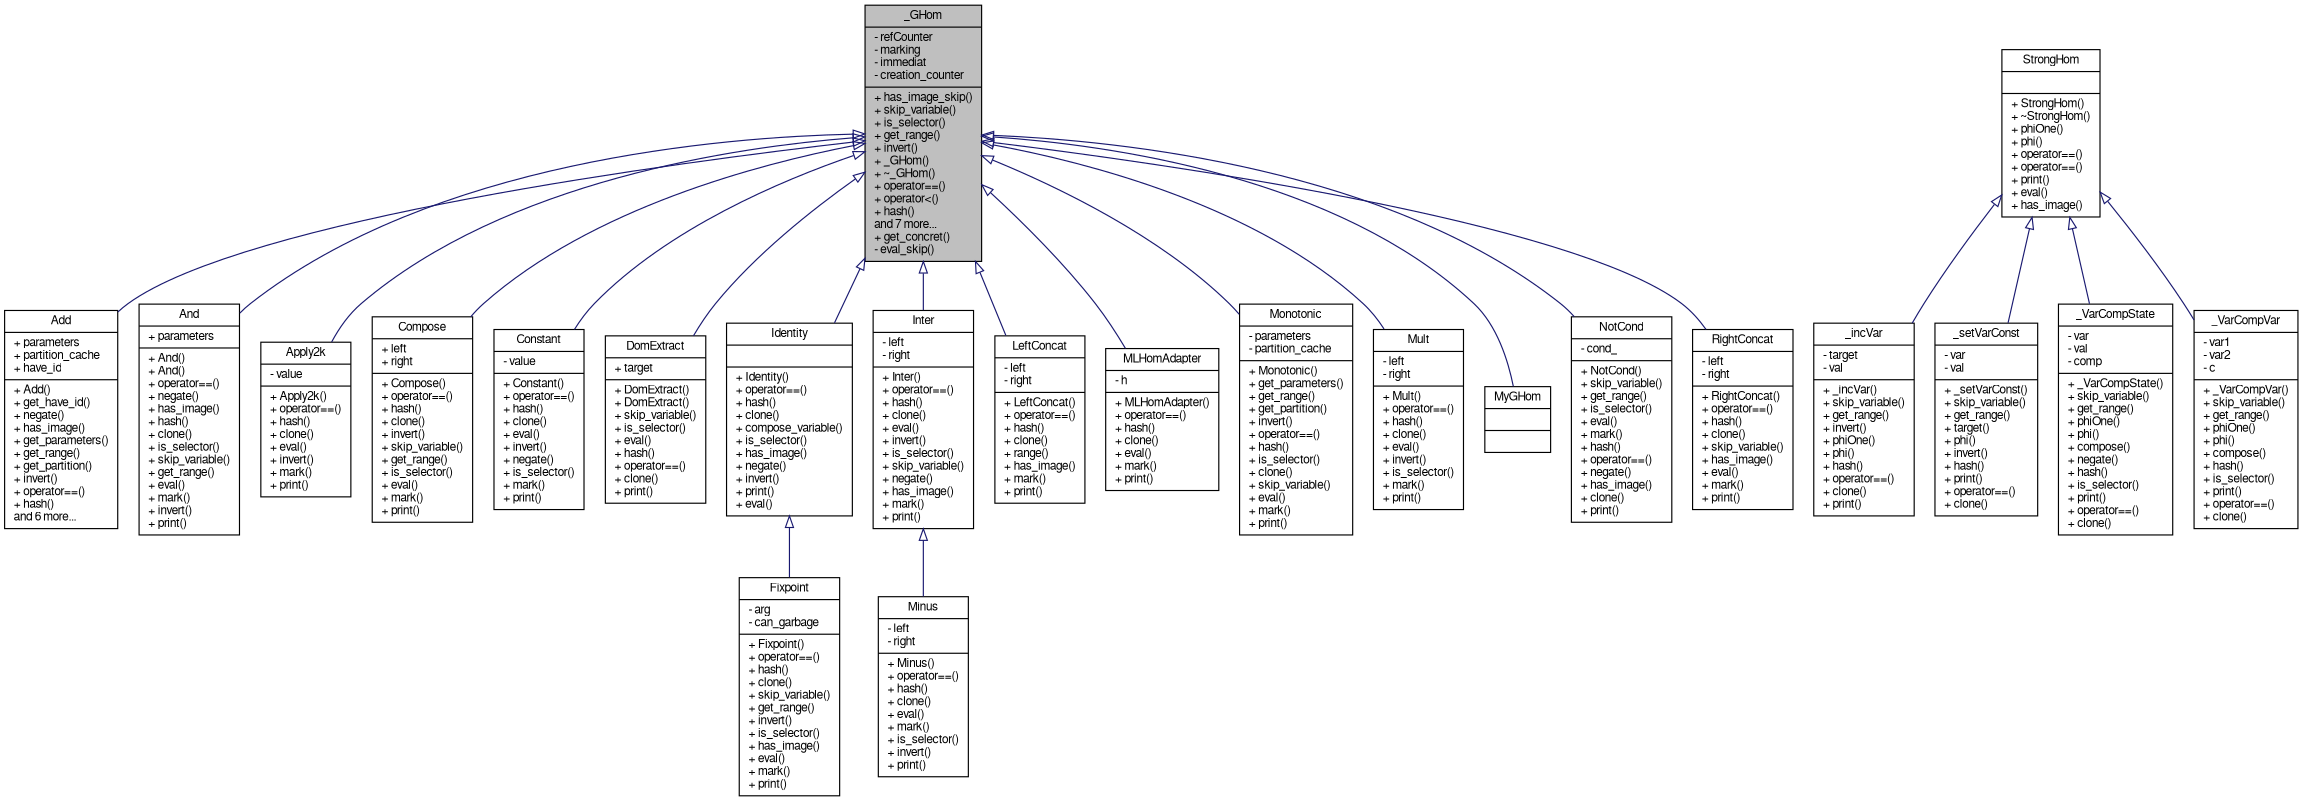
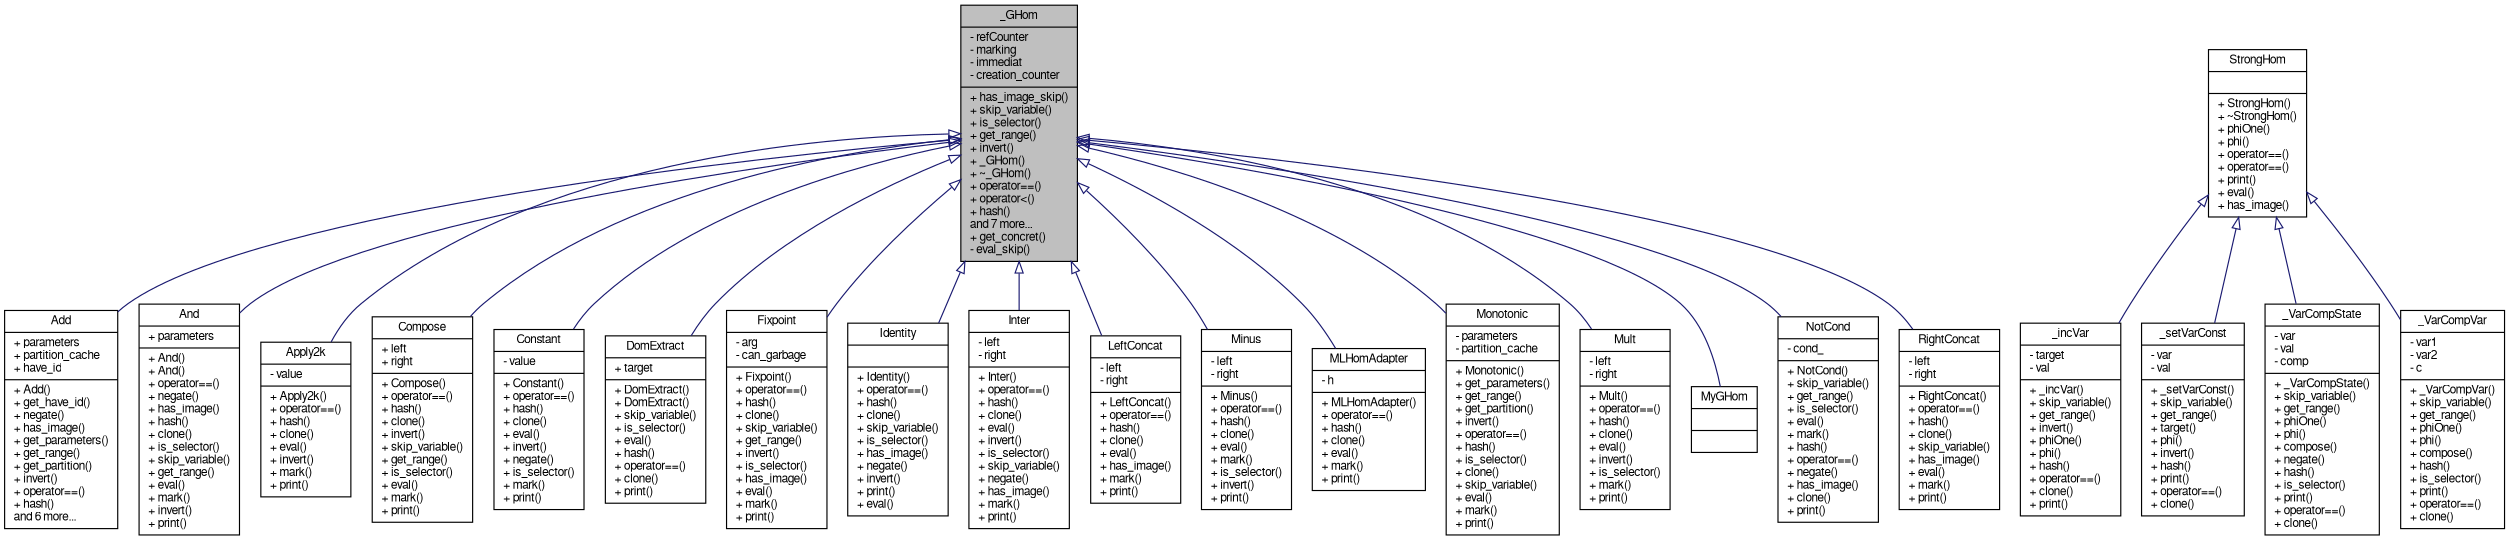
(789, 428) -> (898, 428)
(1027, 454) -> (1118, 454)
(789, 552) -> (885, 248)
(923, 568) -> (1152, 256)
